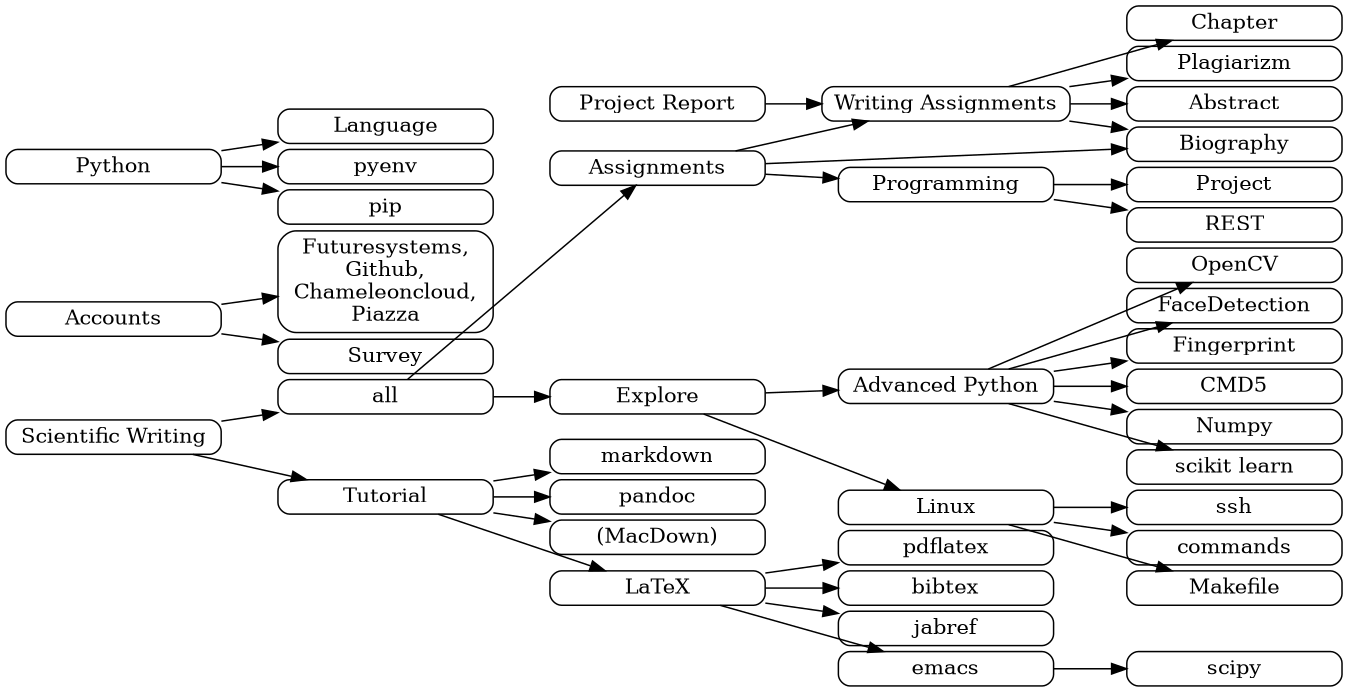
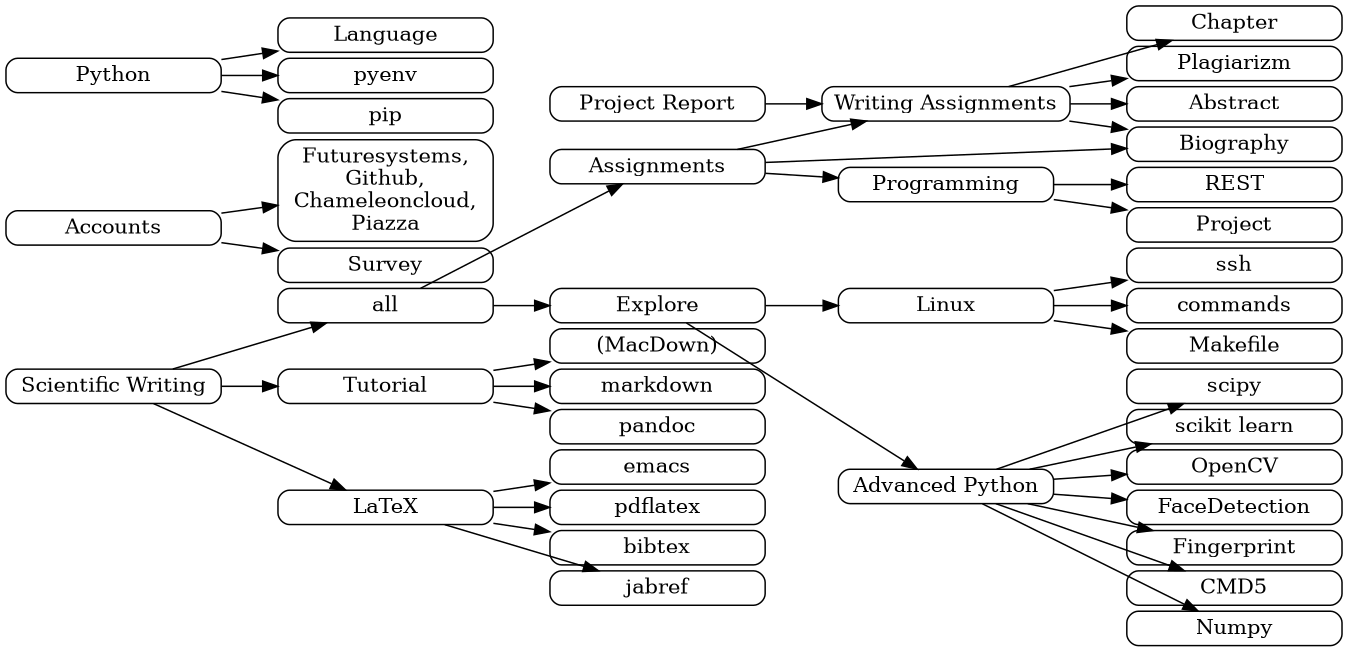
(514, 540) -> (243, 444)
(1083, 669) -> (1083, 439)
